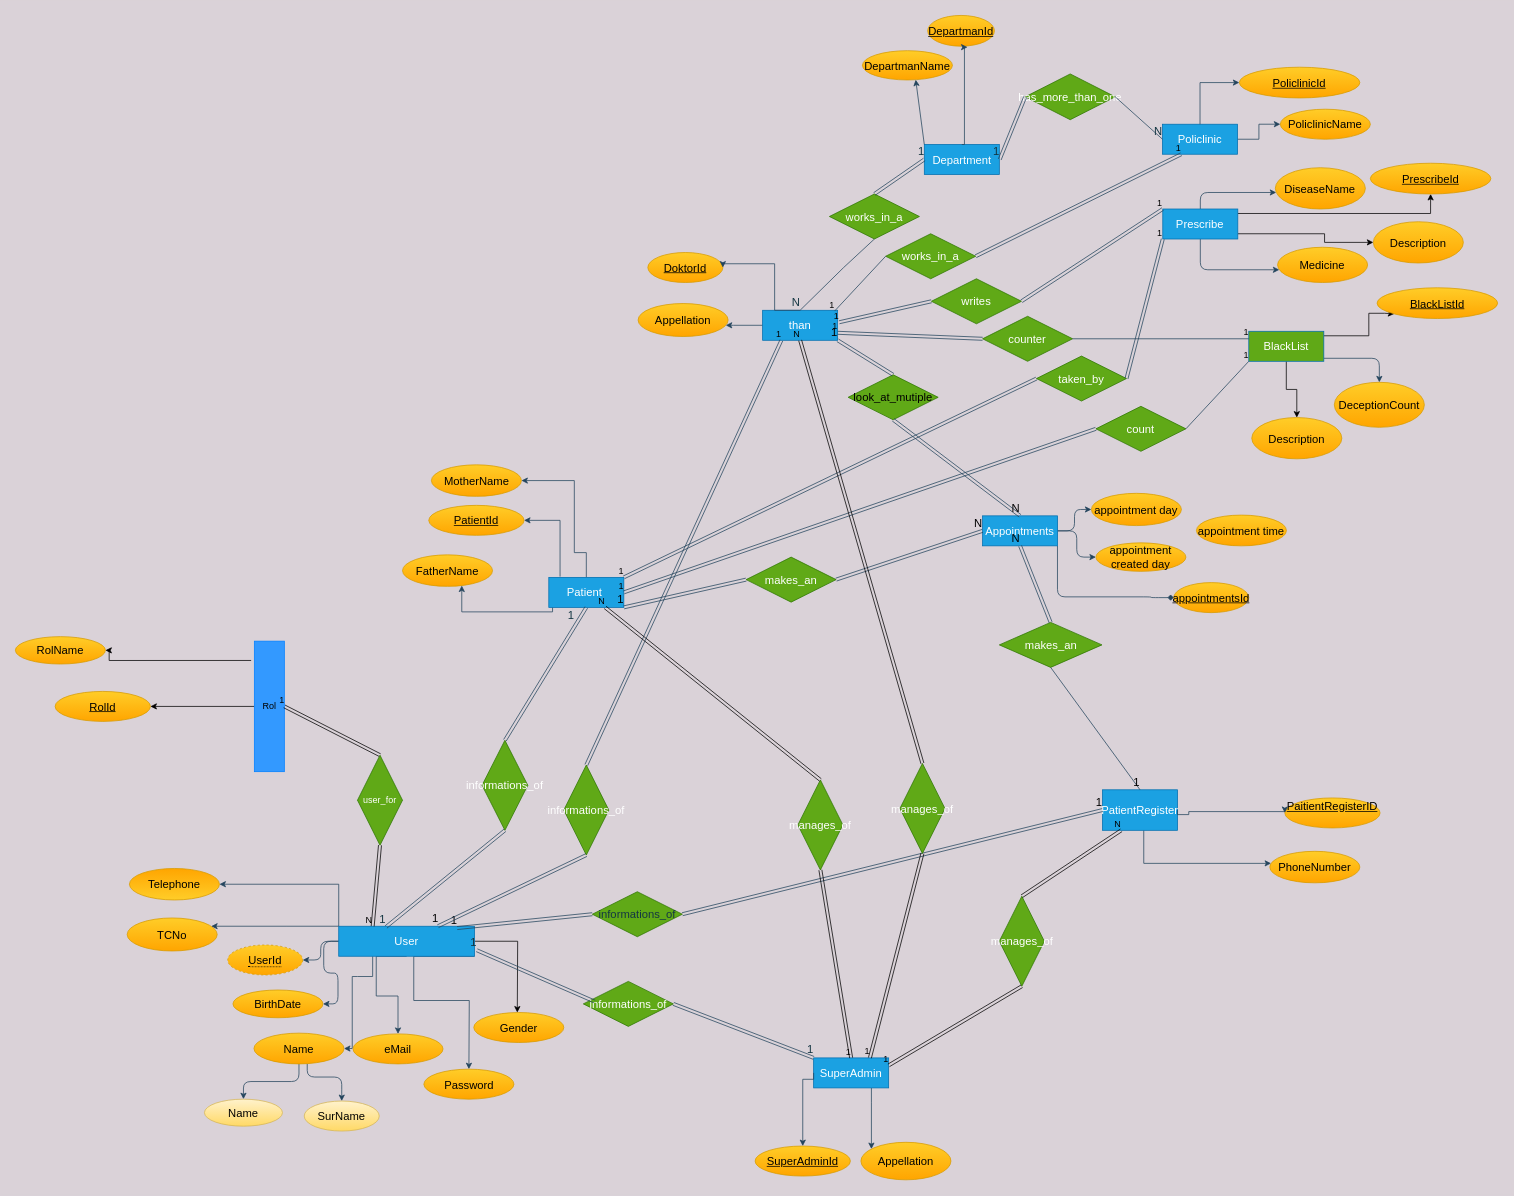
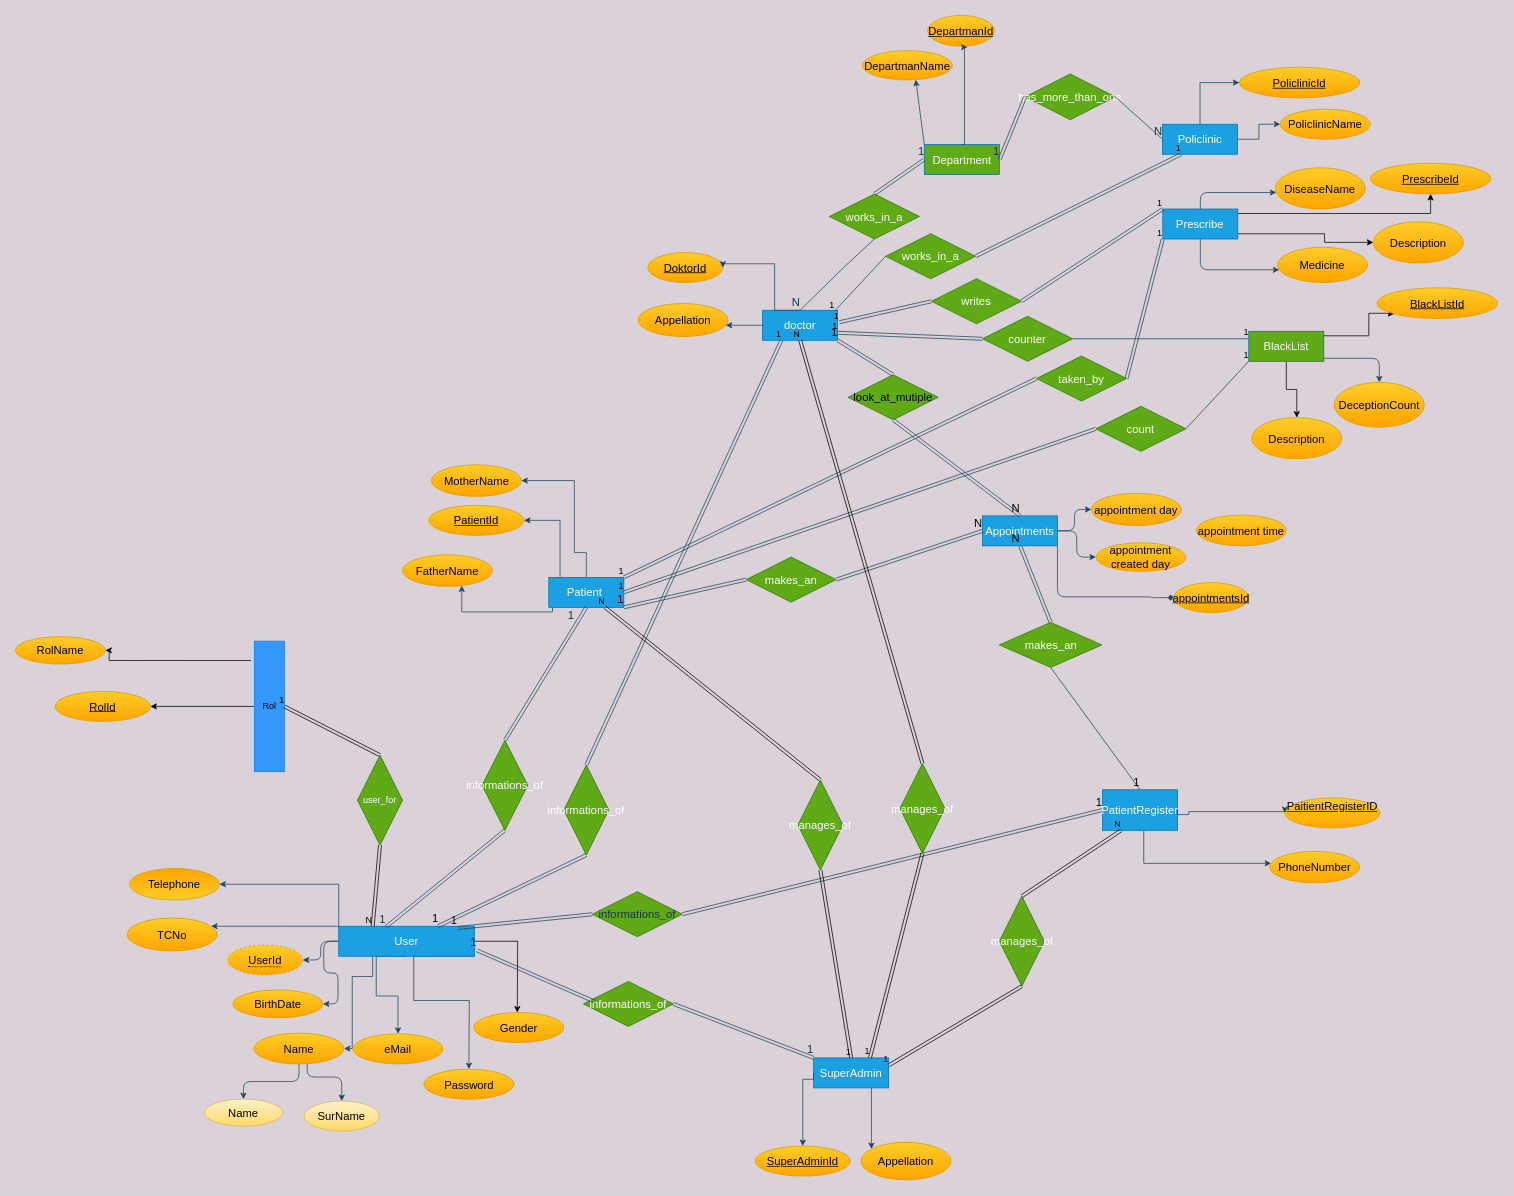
(962, 159) -> (962, 159)
(800, 325) -> (800, 325)
